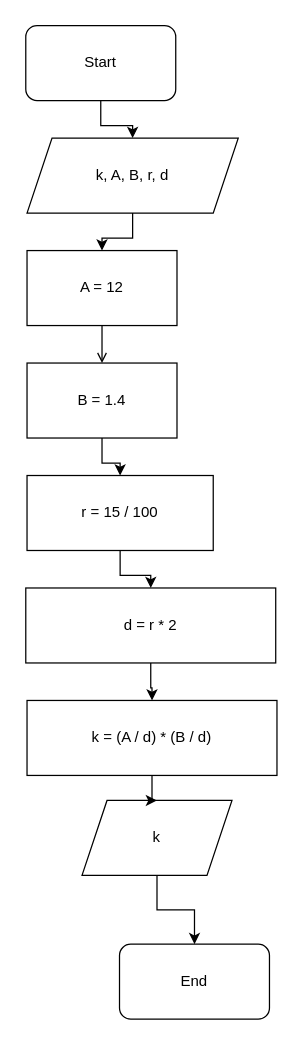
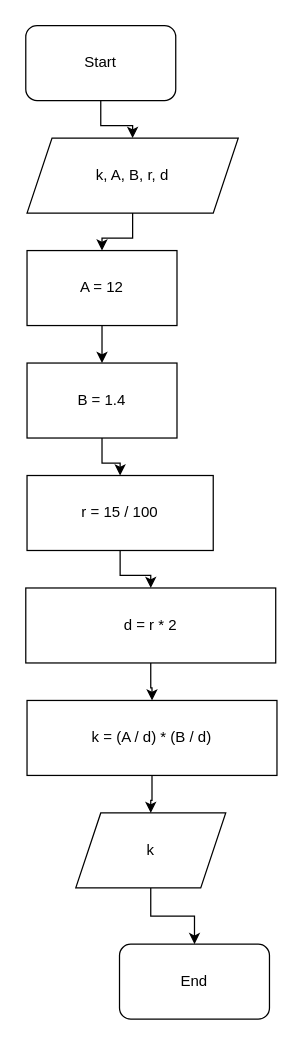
(102, 354) -> (102, 353)
(157, 838) -> (151, 851)
